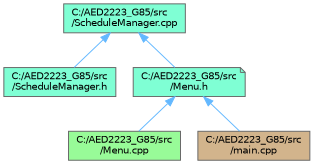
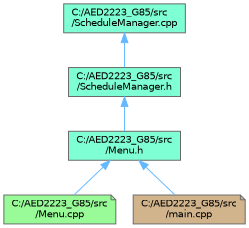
(160, 54) -> (125, 119)
(189, 82) -> (125, 146)
(125, 146) -> (60, 209)
(254, 146) -> (189, 209)
